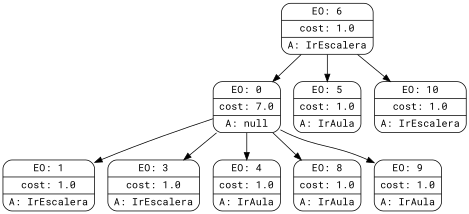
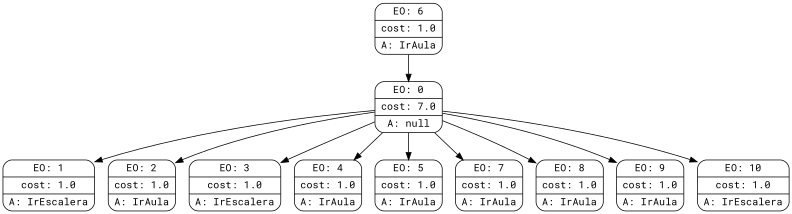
(327, 45) -> (409, 45)
(327, 64) -> (409, 143)
(371, 66) -> (567, 130)
none -> (142, 185)
none -> (489, 185)
